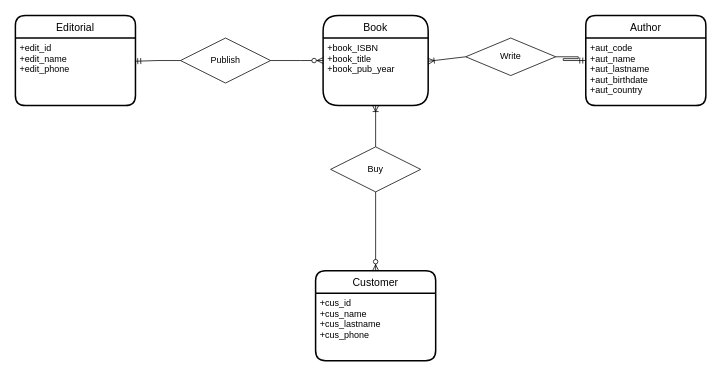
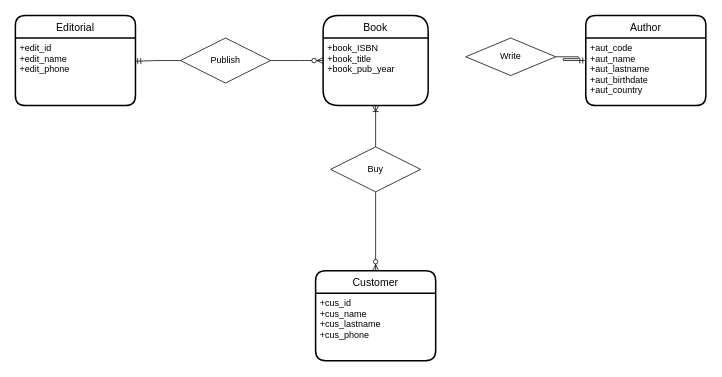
(447, 59) -> none
